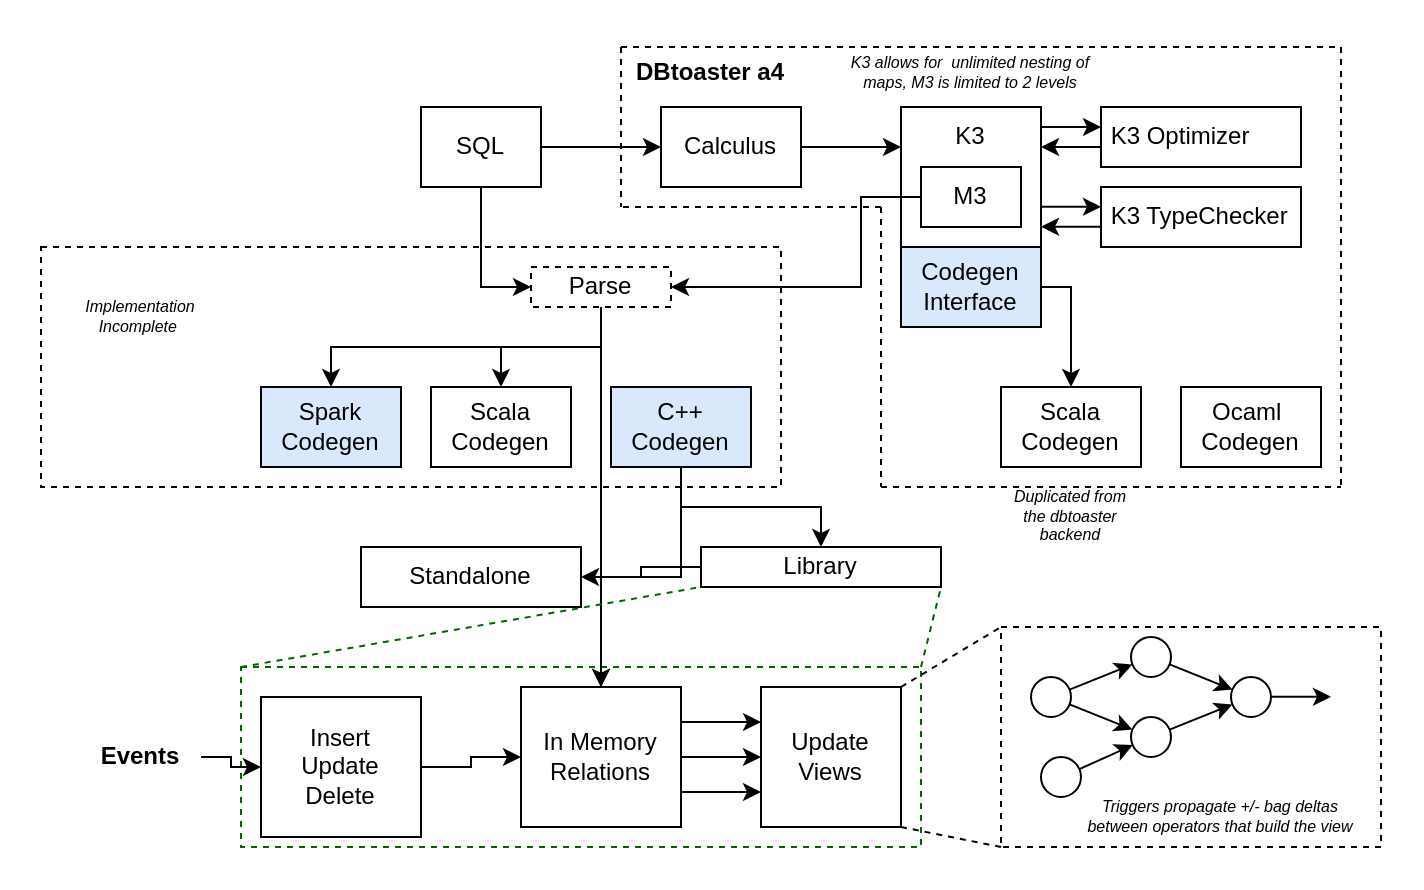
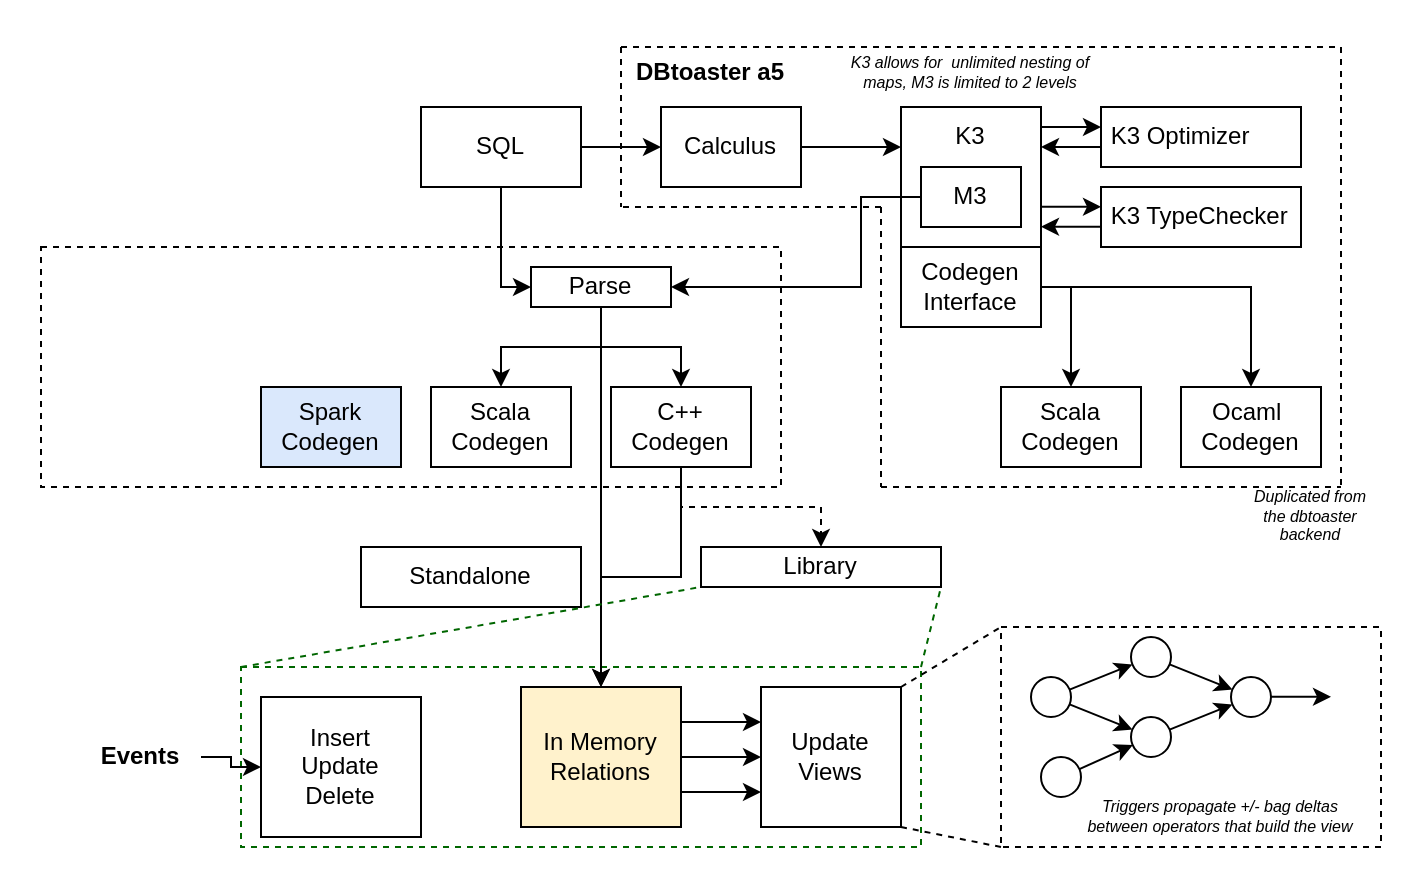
(711, 73) -> (711, 73)
(481, 147) -> (501, 147)
(601, 287) -> (601, 287)
(971, 287) -> (971, 287)
none -> (1206, 287)
(141, 317) -> none
(401, 347) -> (656, 347)
(681, 427) -> (681, 427)
(765, 507) -> (765, 507)
(1071, 517) -> (1311, 517)
(668, 567) -> none
(601, 757) -> (601, 757)
(469, 767) -> none
